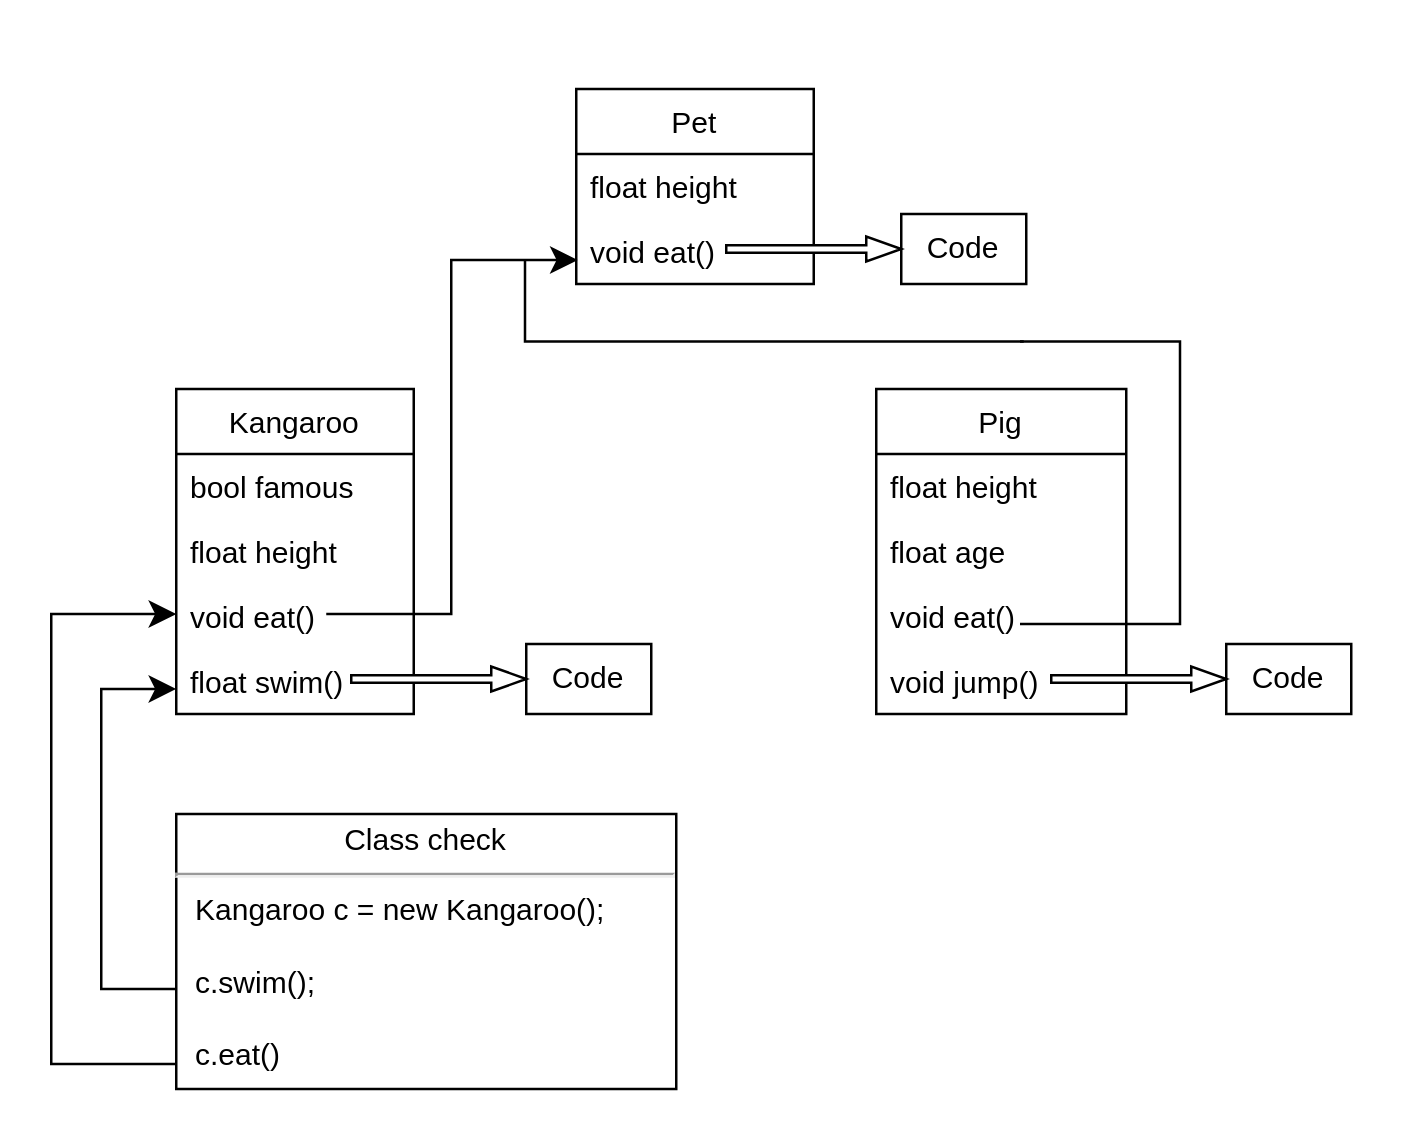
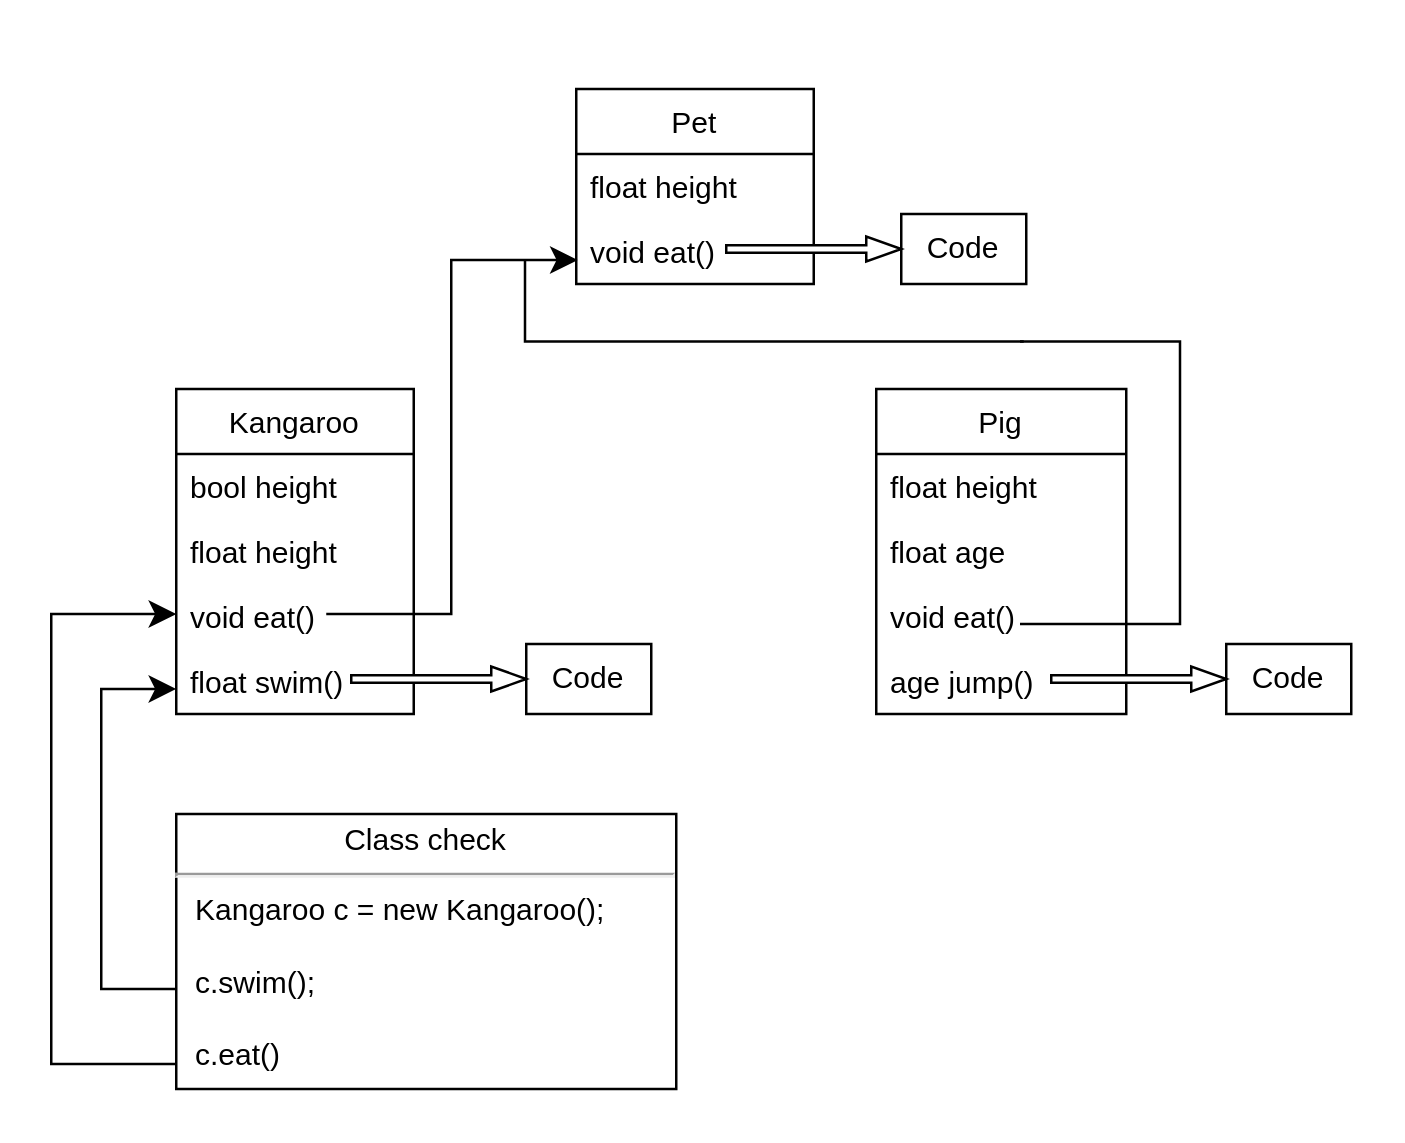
(275, 488) -> (271, 488)
(975, 683) -> (970, 683)
